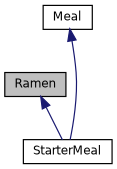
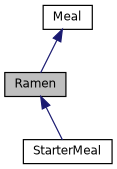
(76, 90) -> (49, 56)
